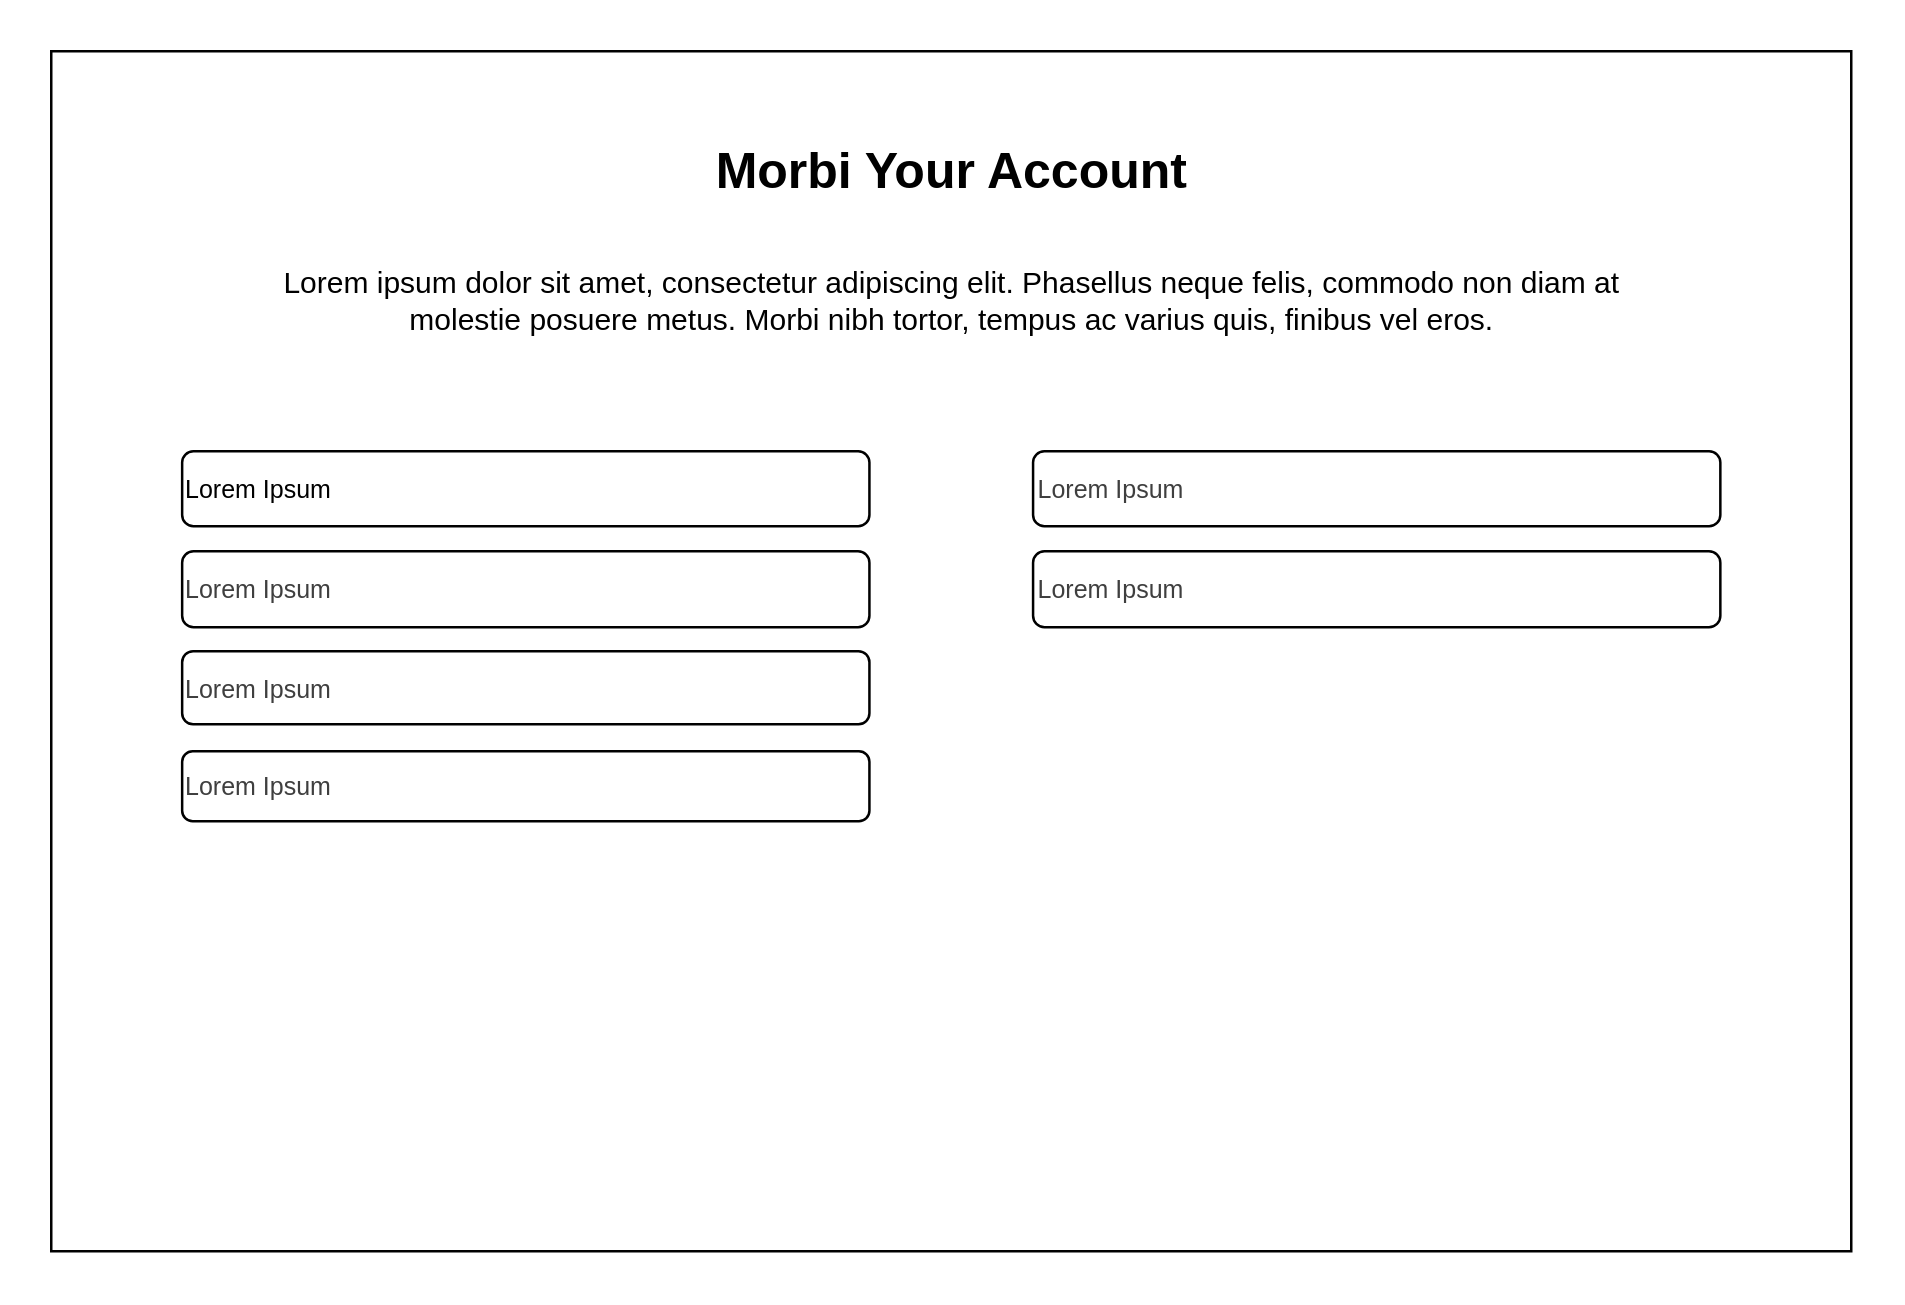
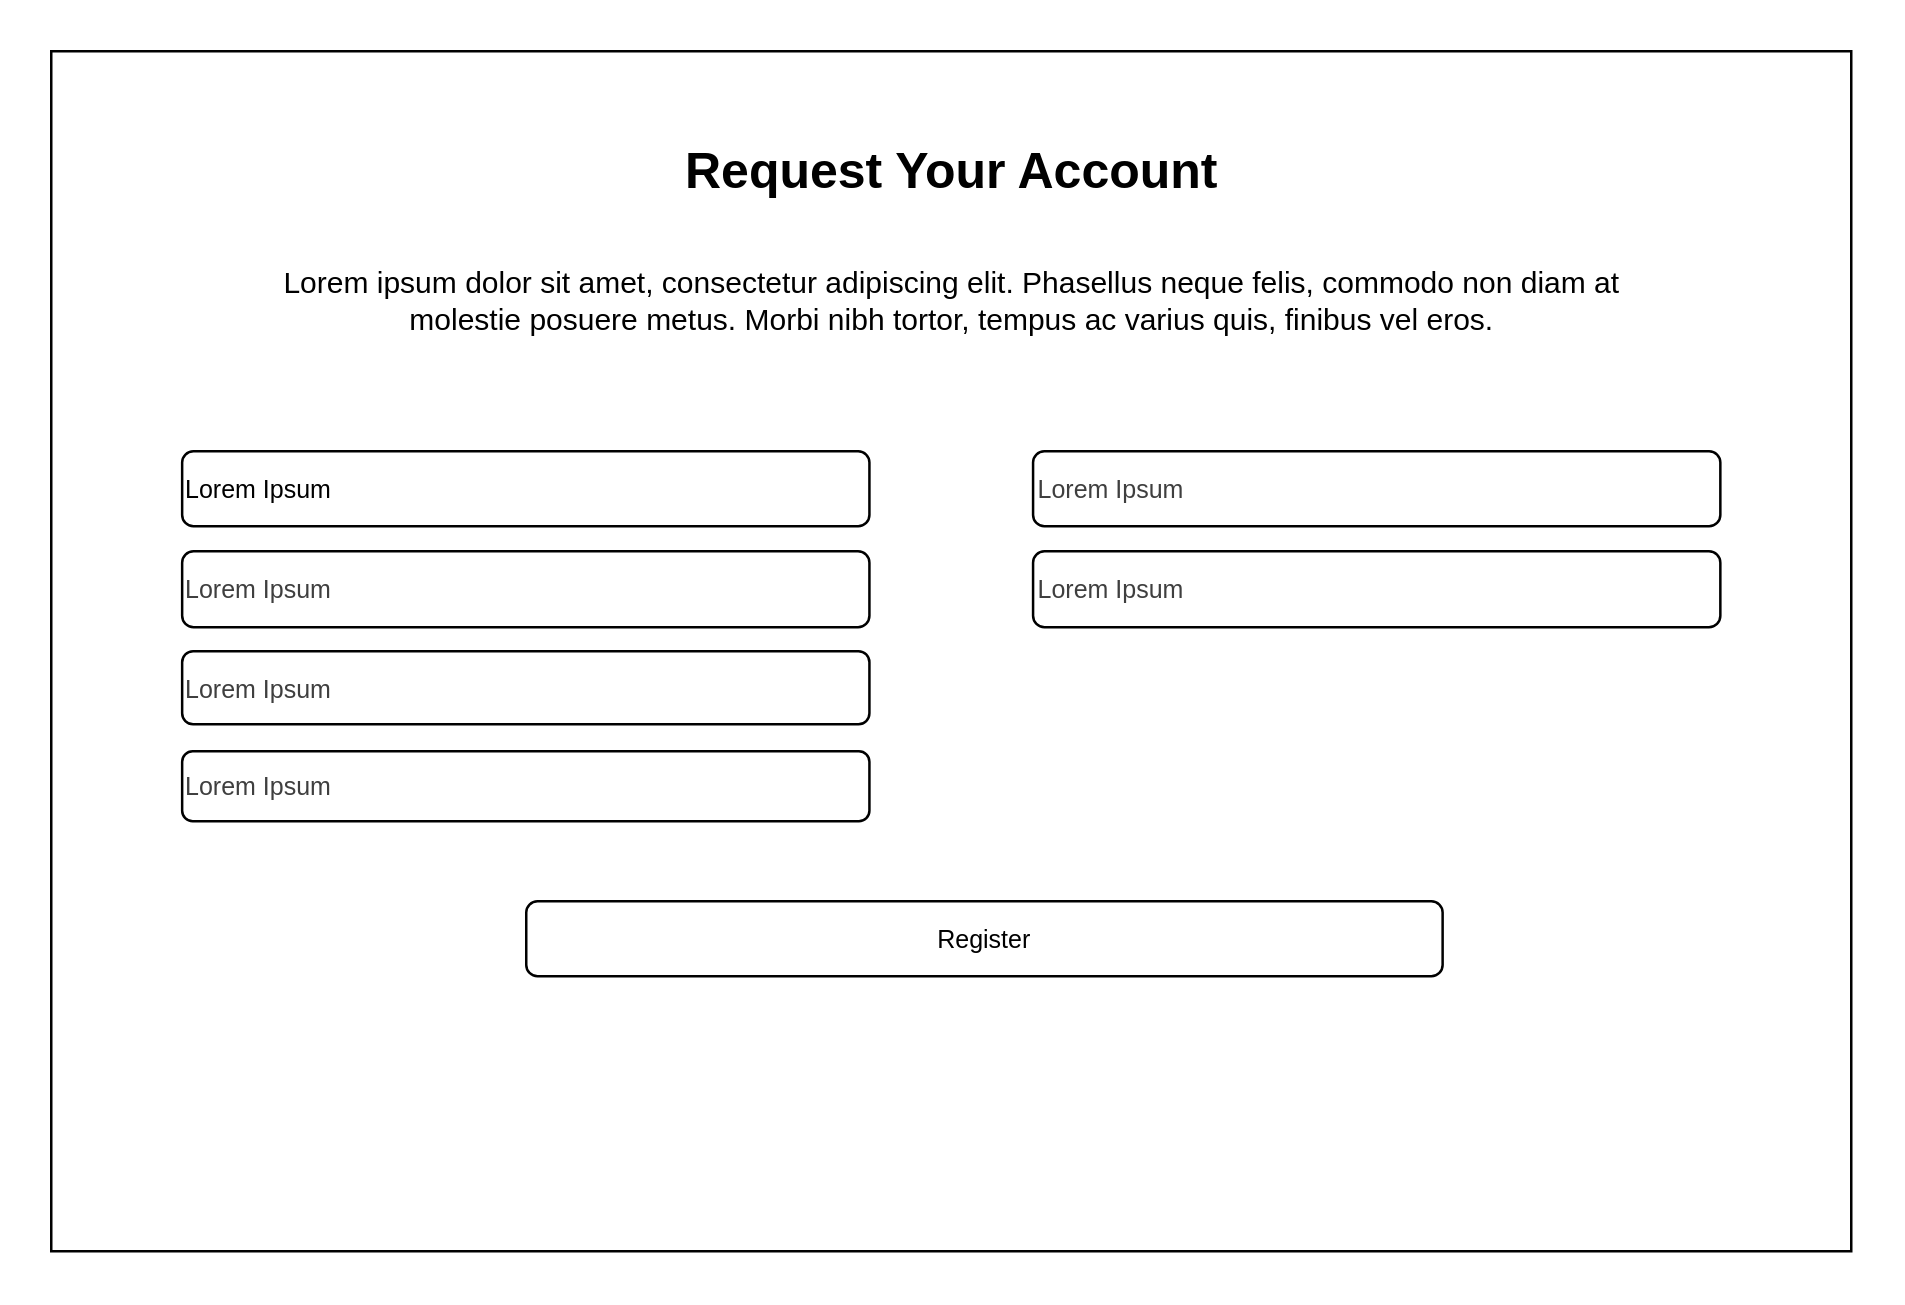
(953, 169) -> (953, 169)
none -> (984, 939)
